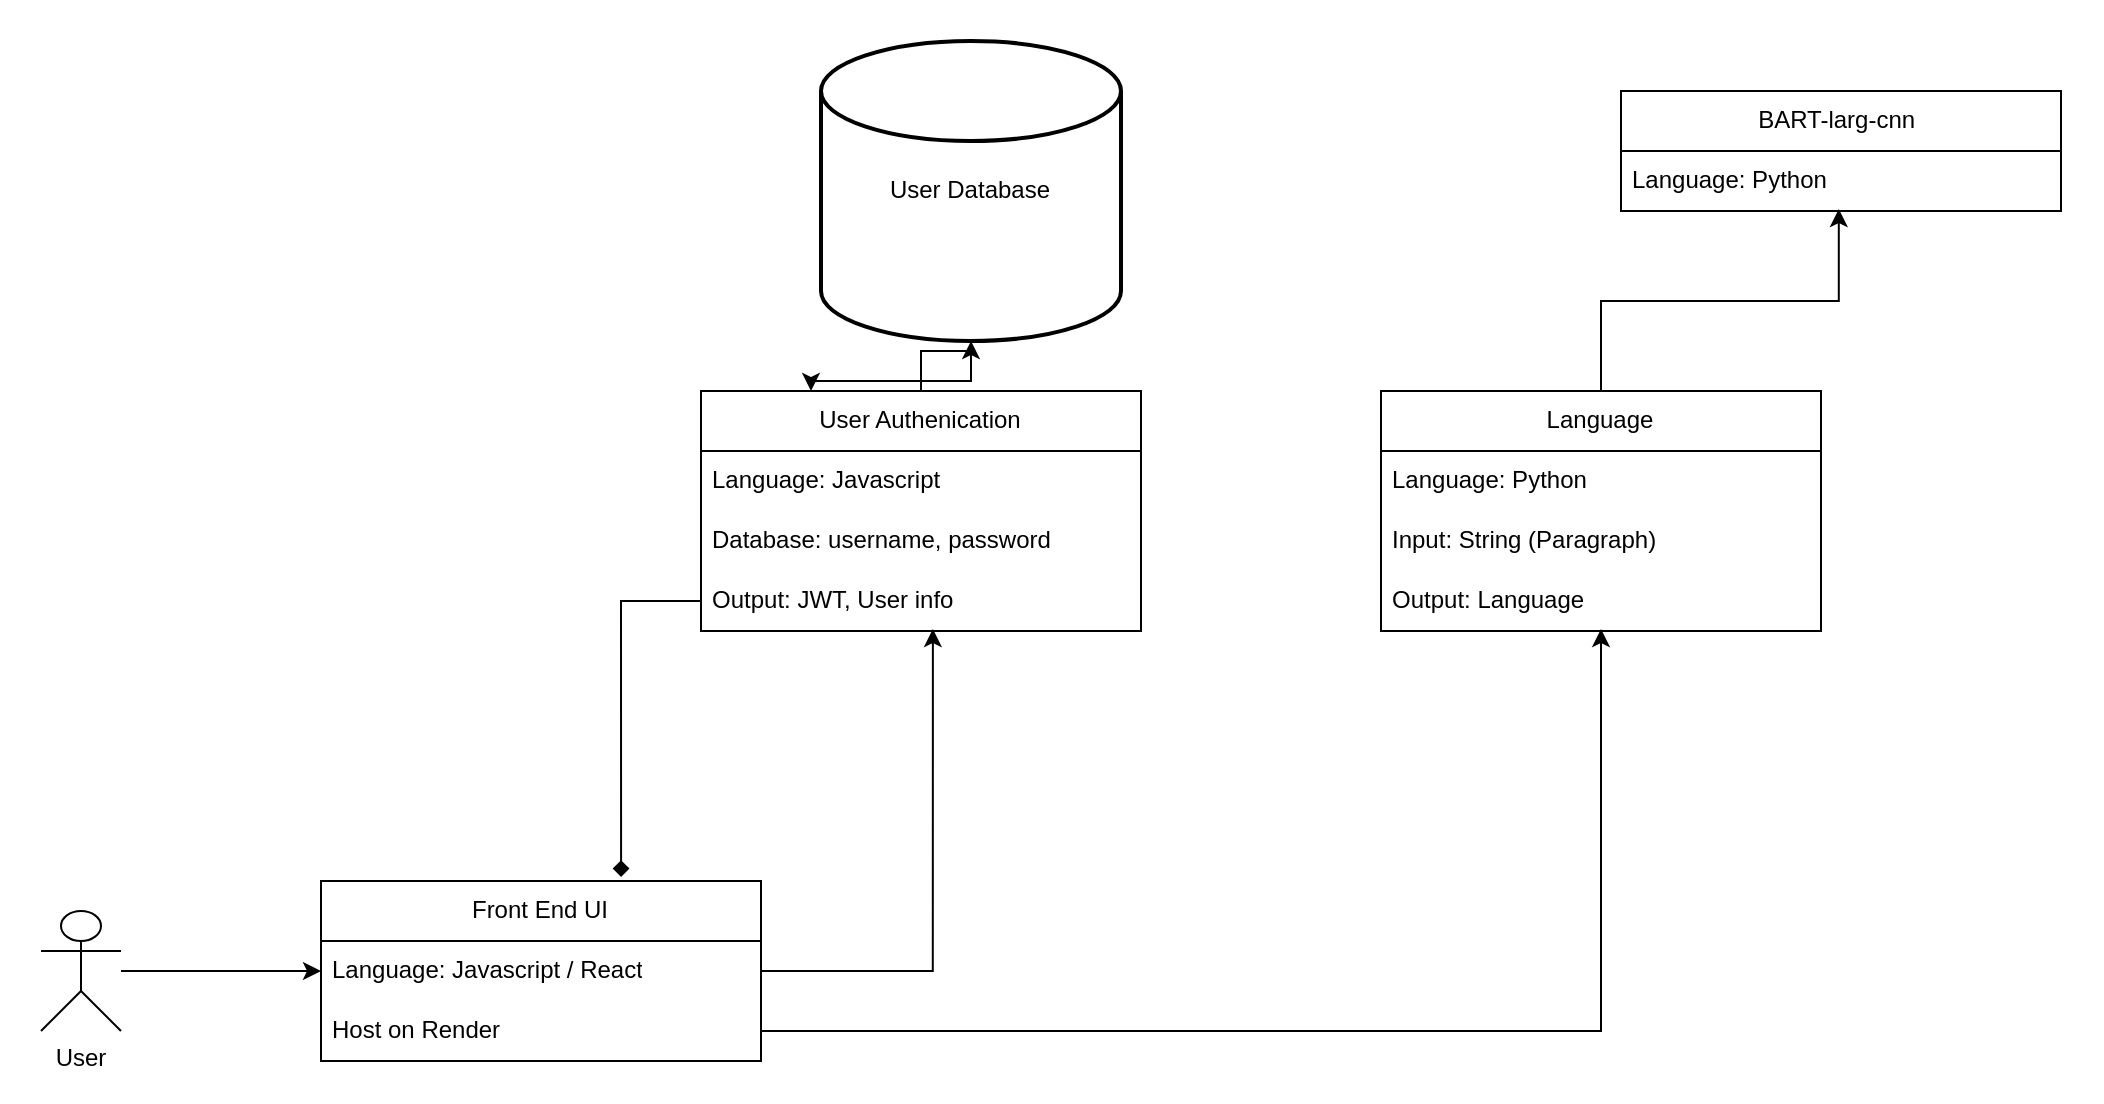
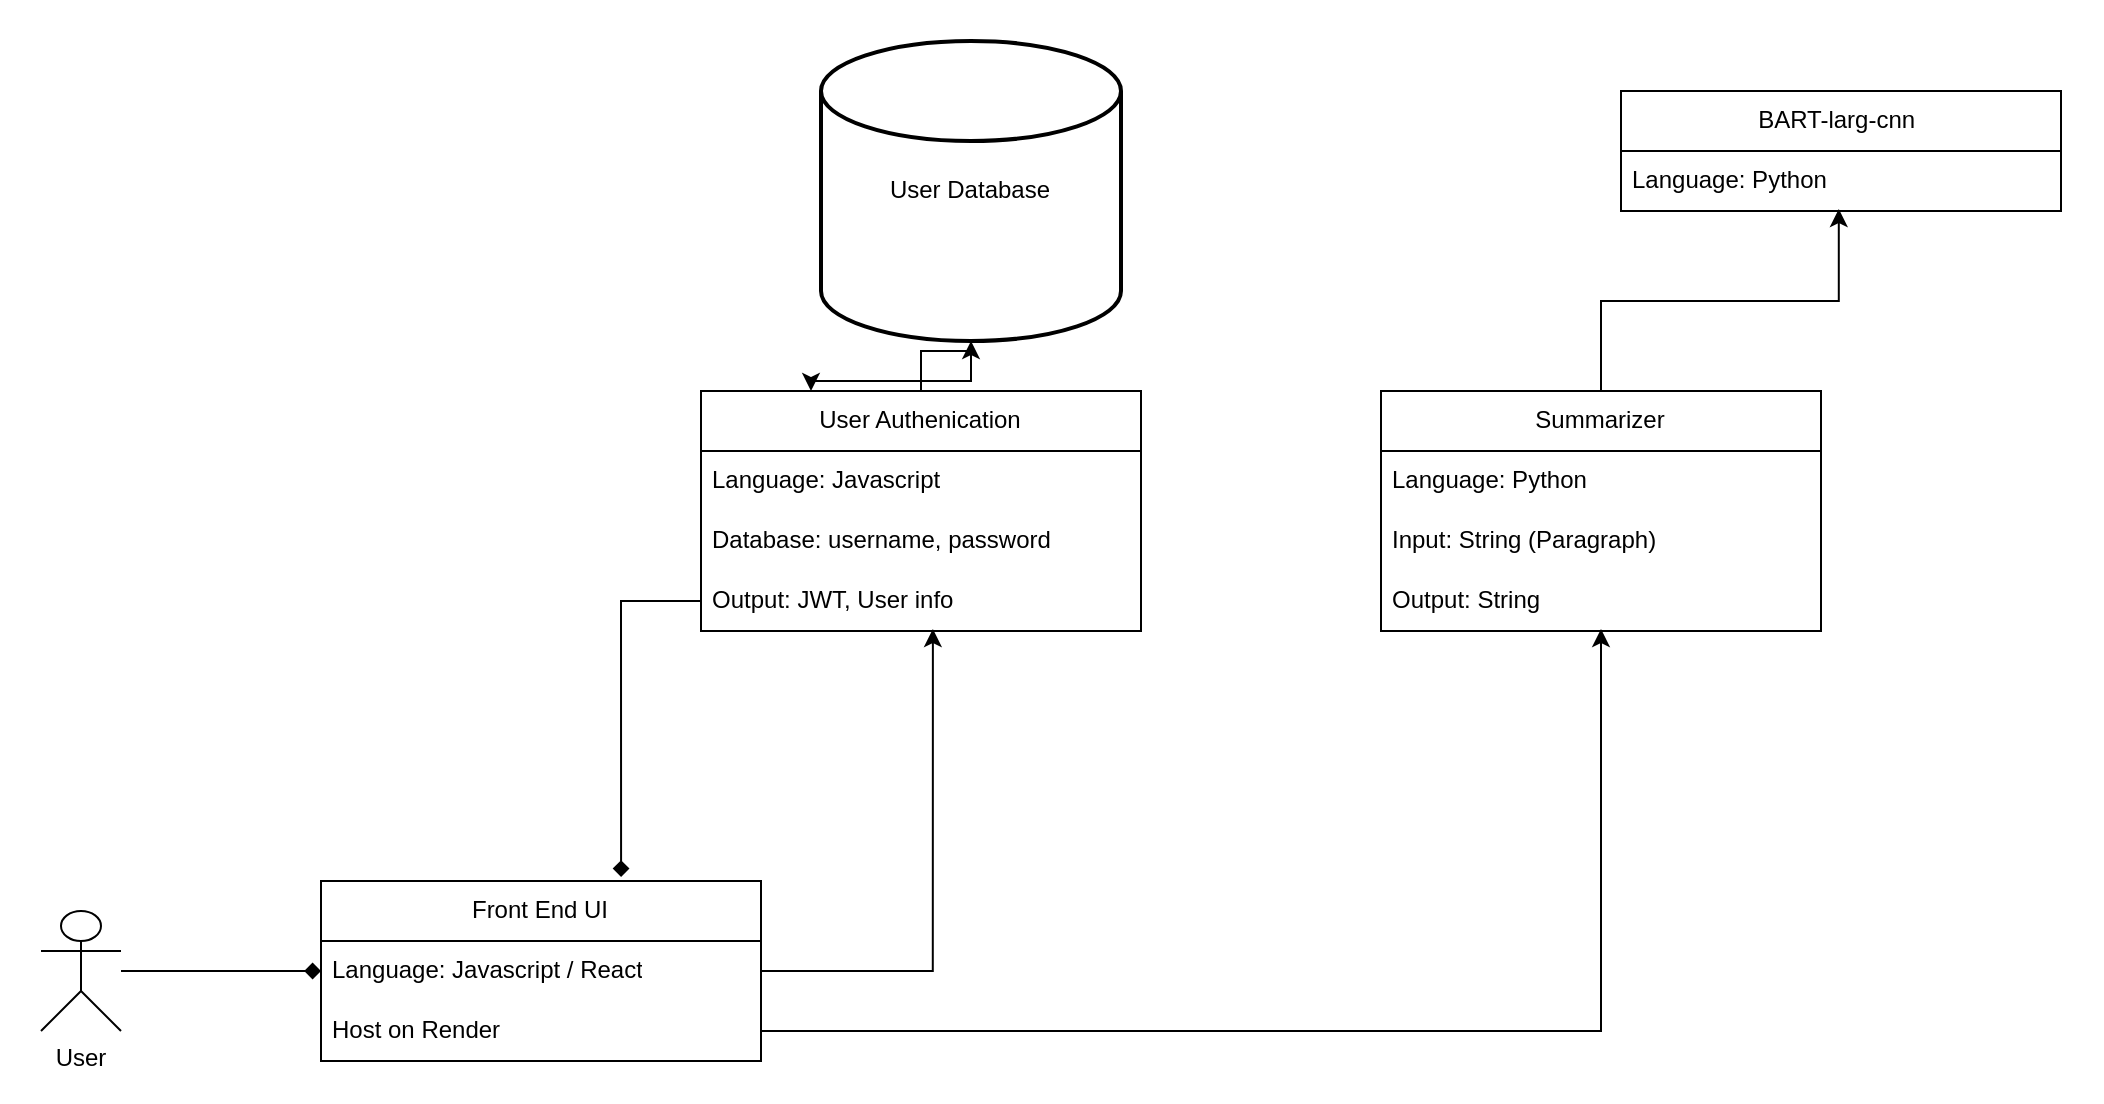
(1601, 421) -> (1601, 421)
(1494, 601) -> (1478, 601)
(305, 971) -> (304, 971)
